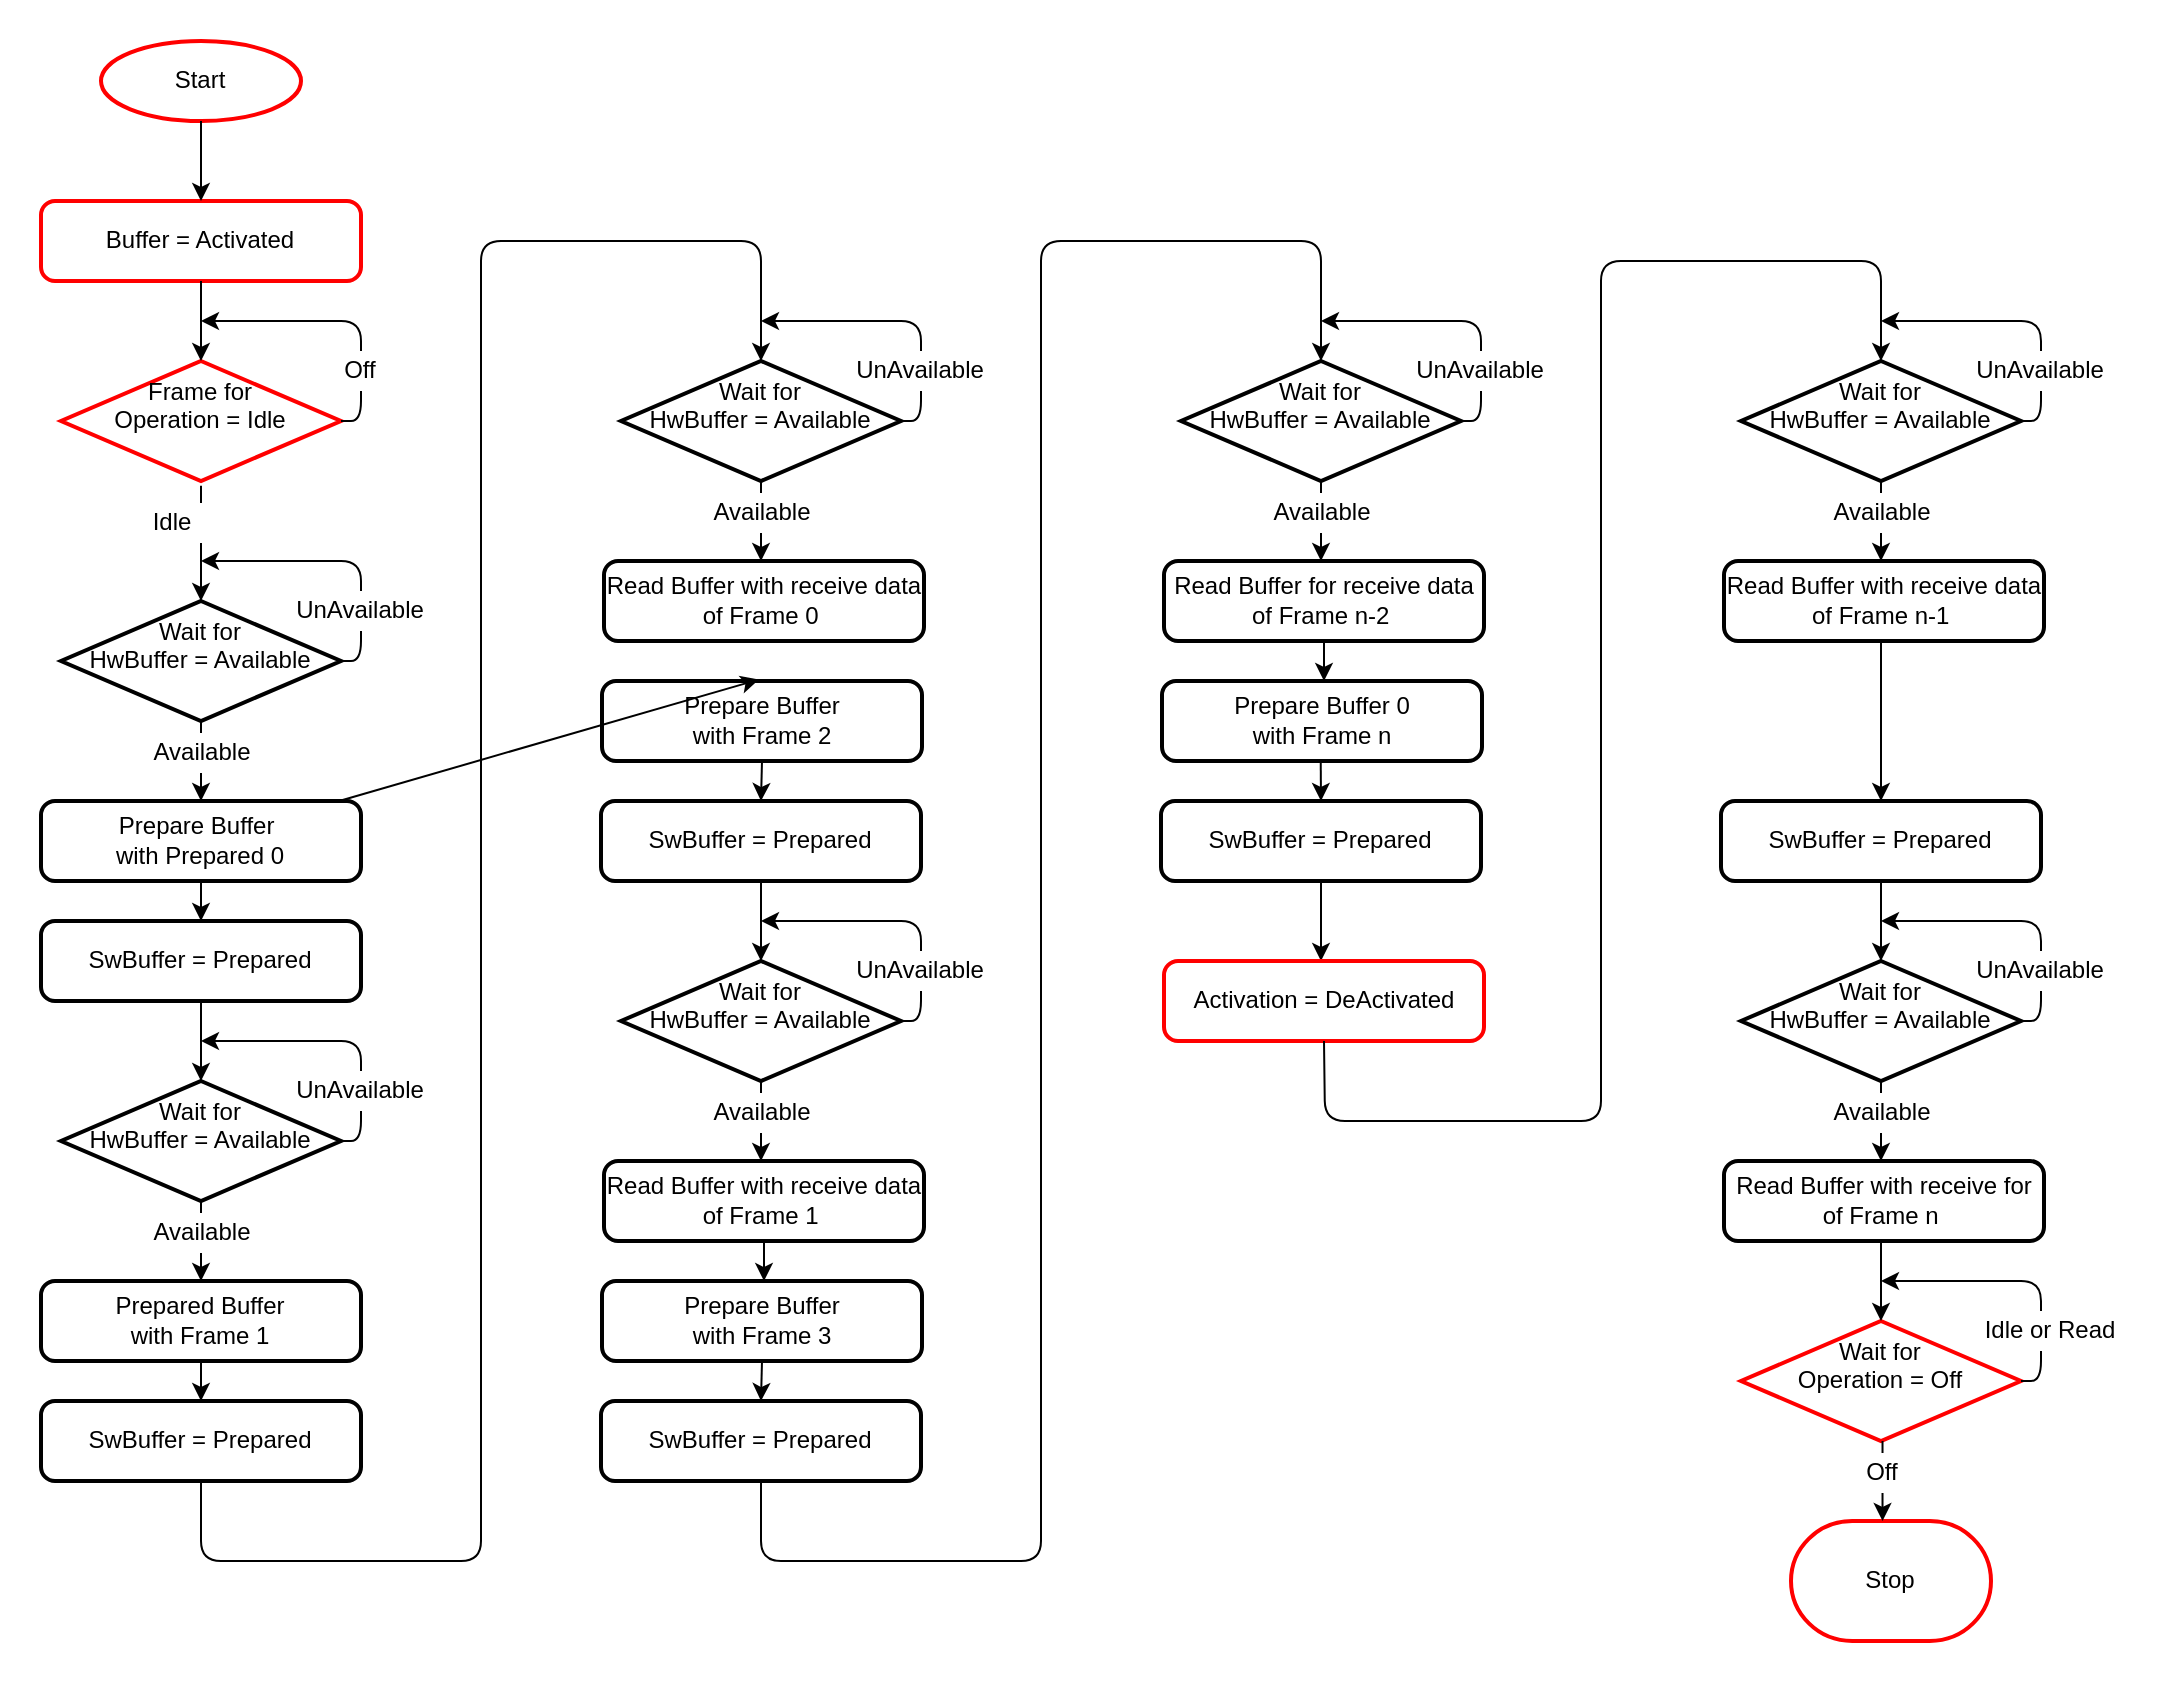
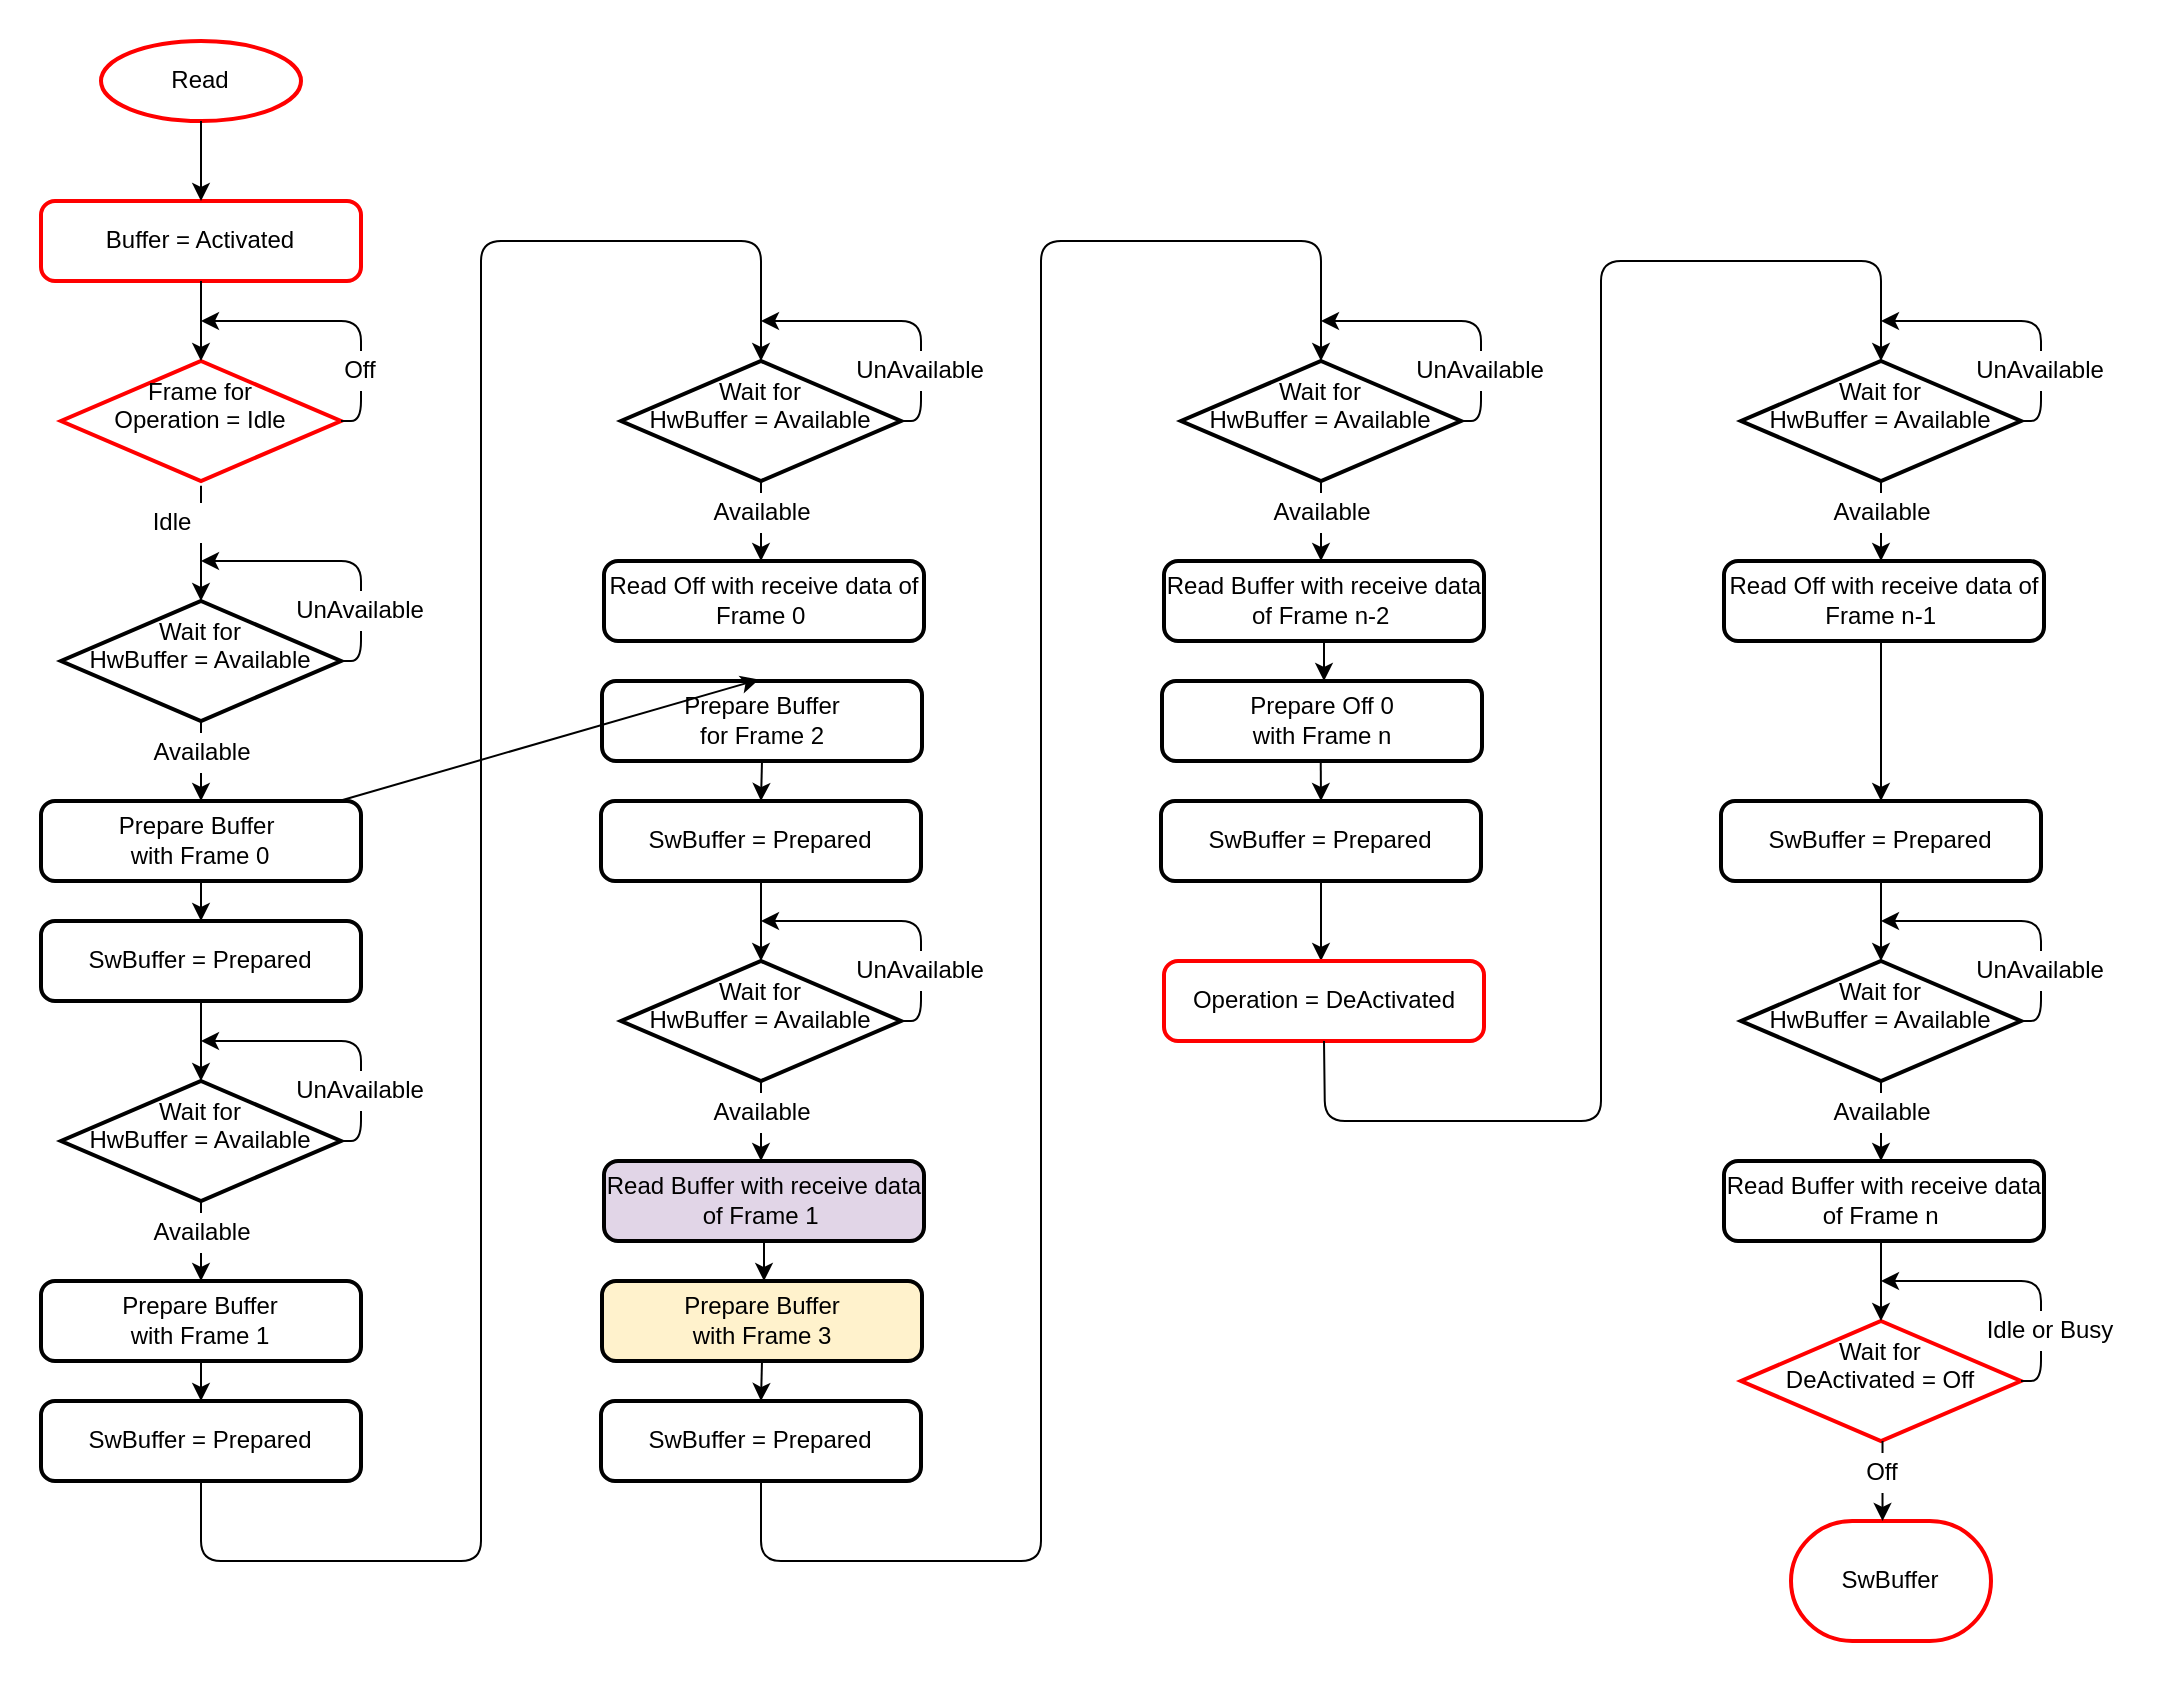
(201, 81) -> (201, 81)
(765, 601) -> (765, 601)
(1325, 601) -> (1325, 601)
(1885, 601) -> (1885, 601)
(763, 721) -> (763, 721)
(1323, 721) -> (1323, 721)
(201, 841) -> (201, 841)
(1325, 1001) -> (1325, 1001)
(764, 1201) -> (764, 1201)
(1885, 1201) -> (1885, 1201)
(201, 1321) -> (201, 1321)
(762, 1321) -> (762, 1321)
(2051, 1331) -> (2051, 1331)
(1881, 1381) -> (1881, 1381)
(1891, 1581) -> (1891, 1581)
